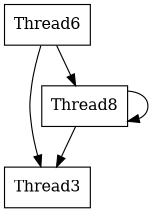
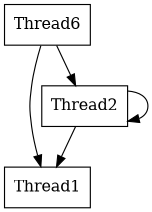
(85, 106) -> (85, 106)
(47, 187) -> (47, 187)
